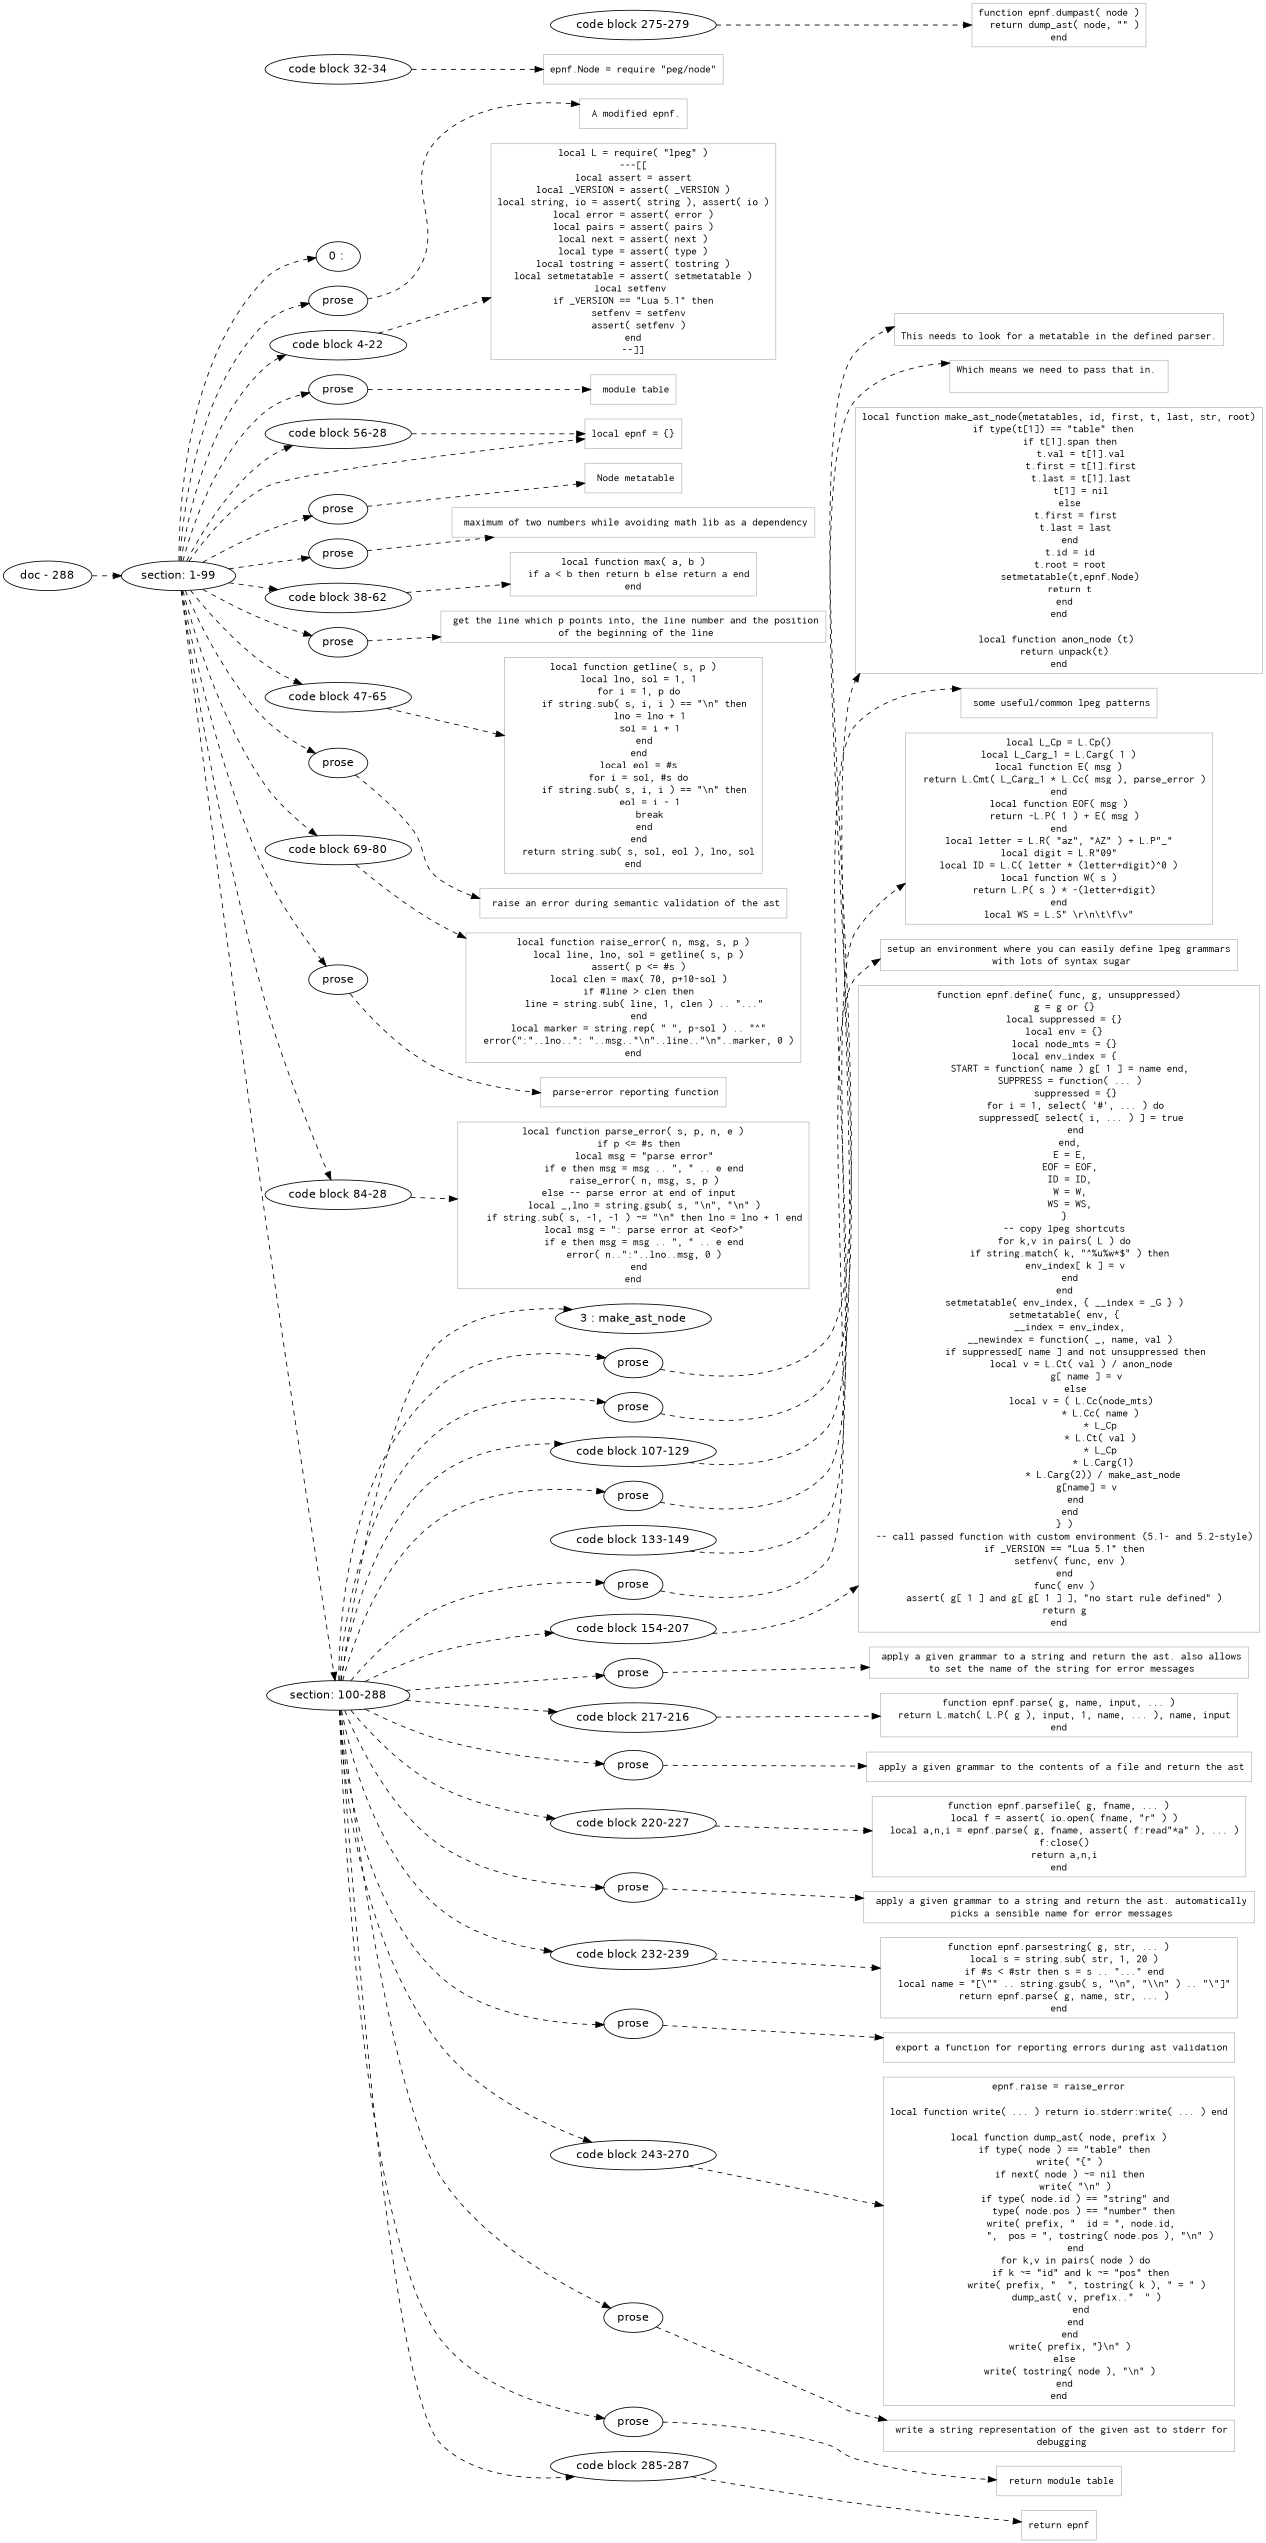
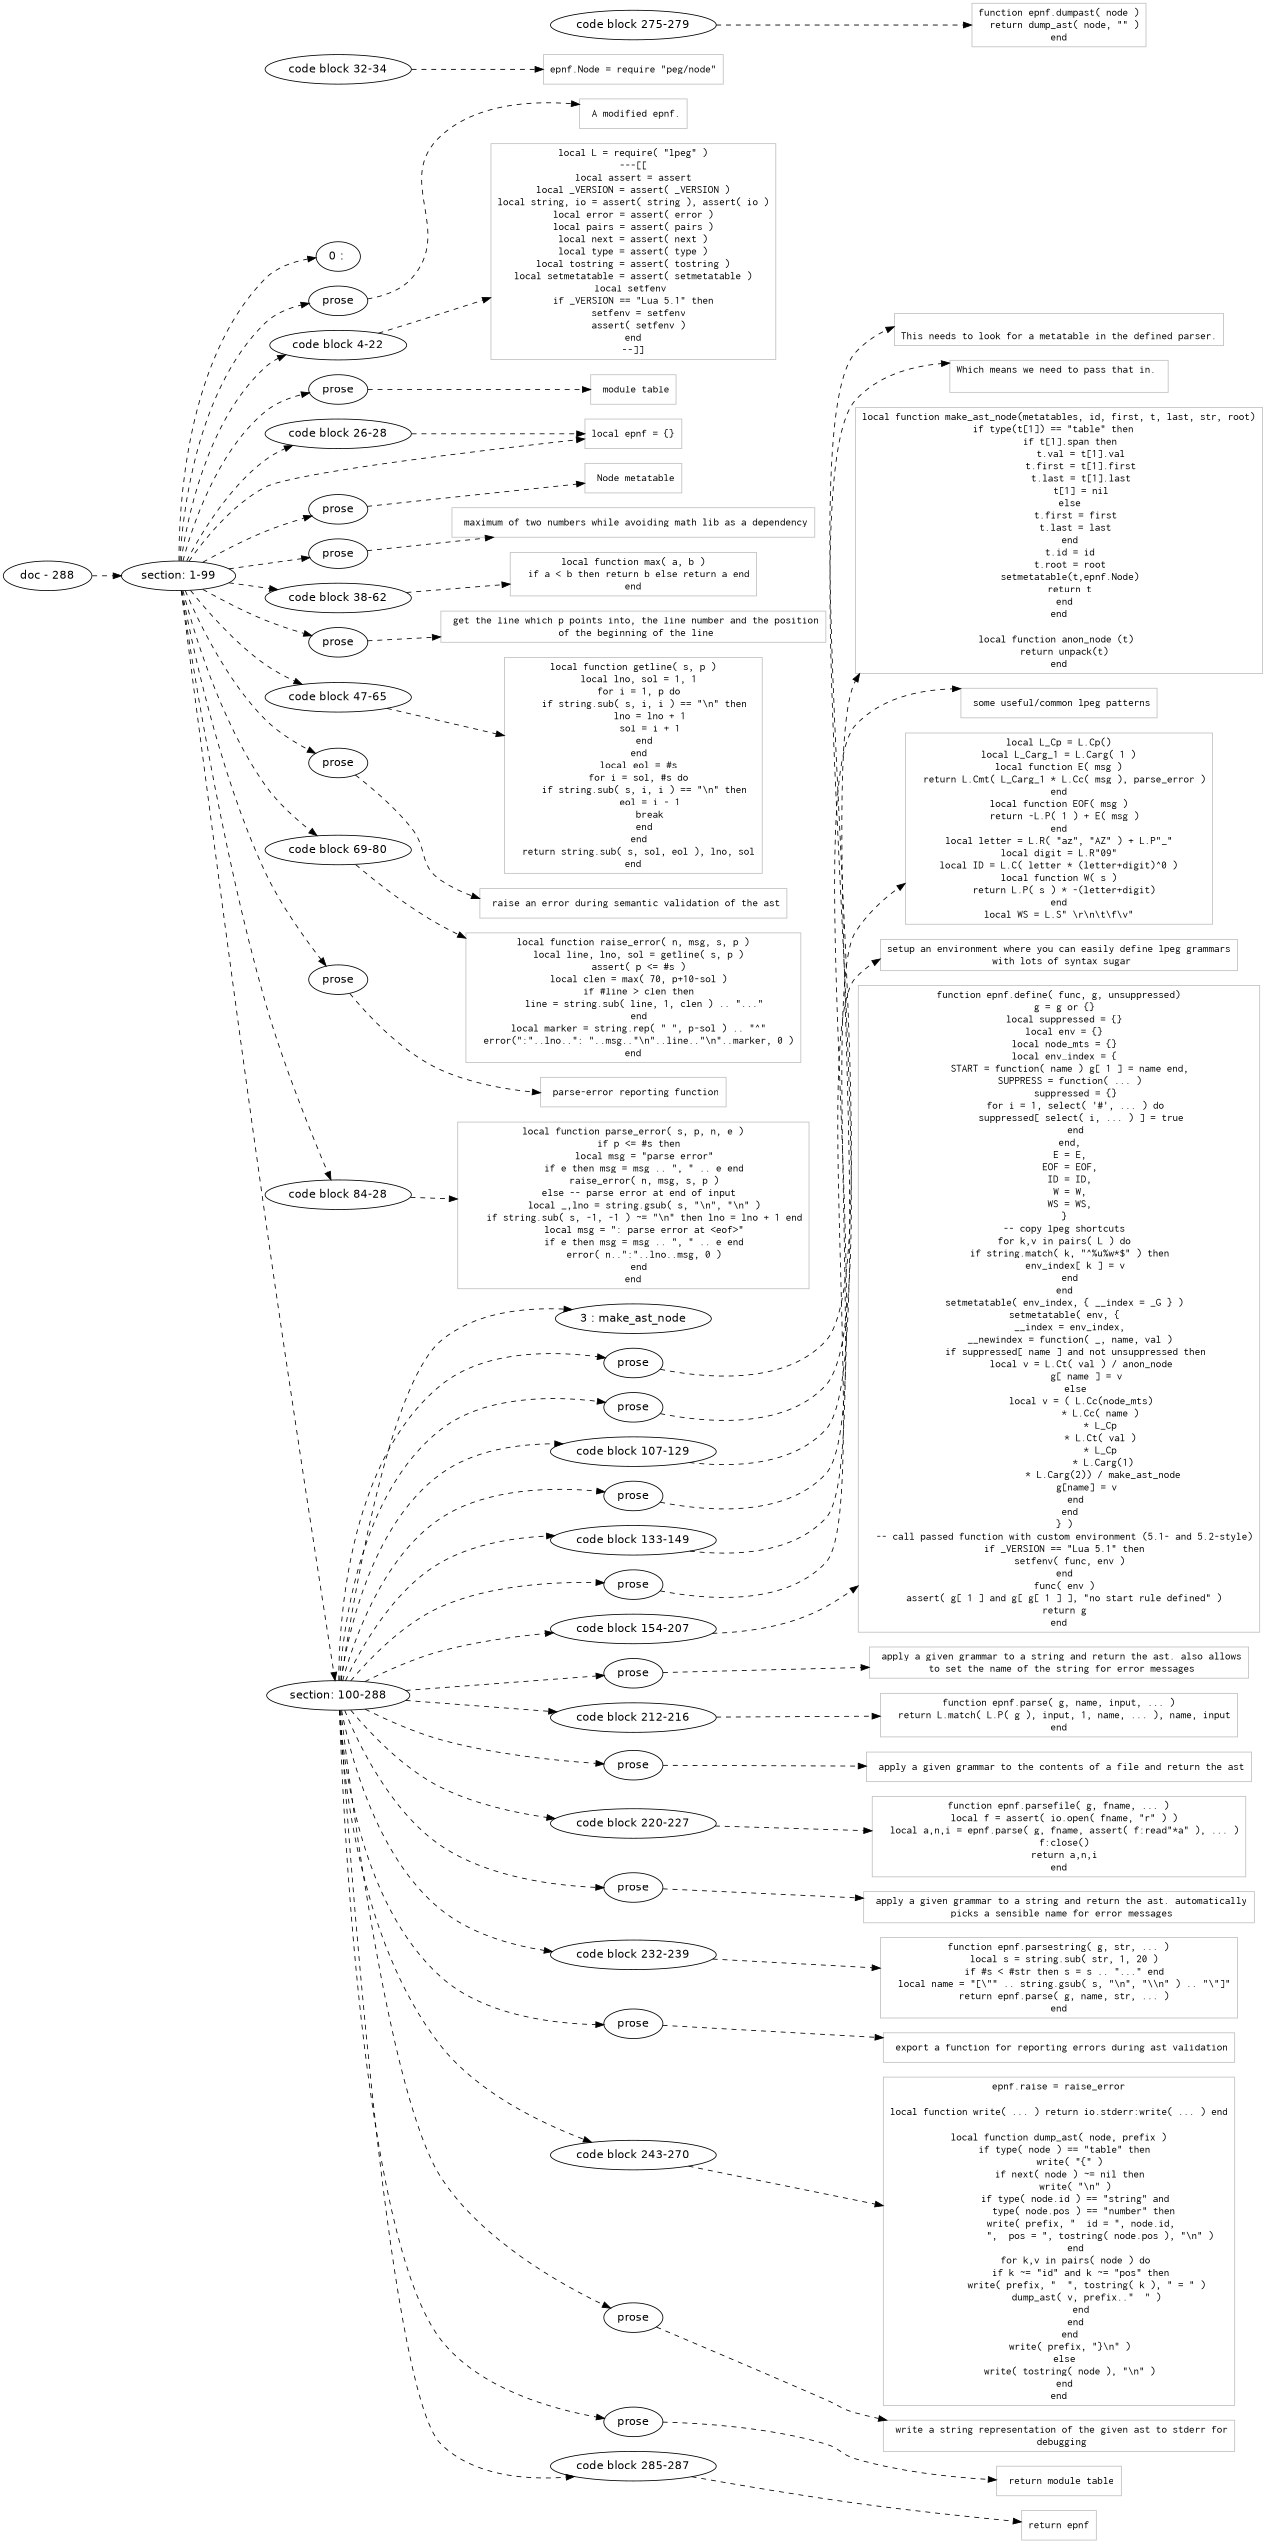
(338, 434) -> (338, 434)
none -> (423, 1575)
(633, 1718) -> (633, 1718)
